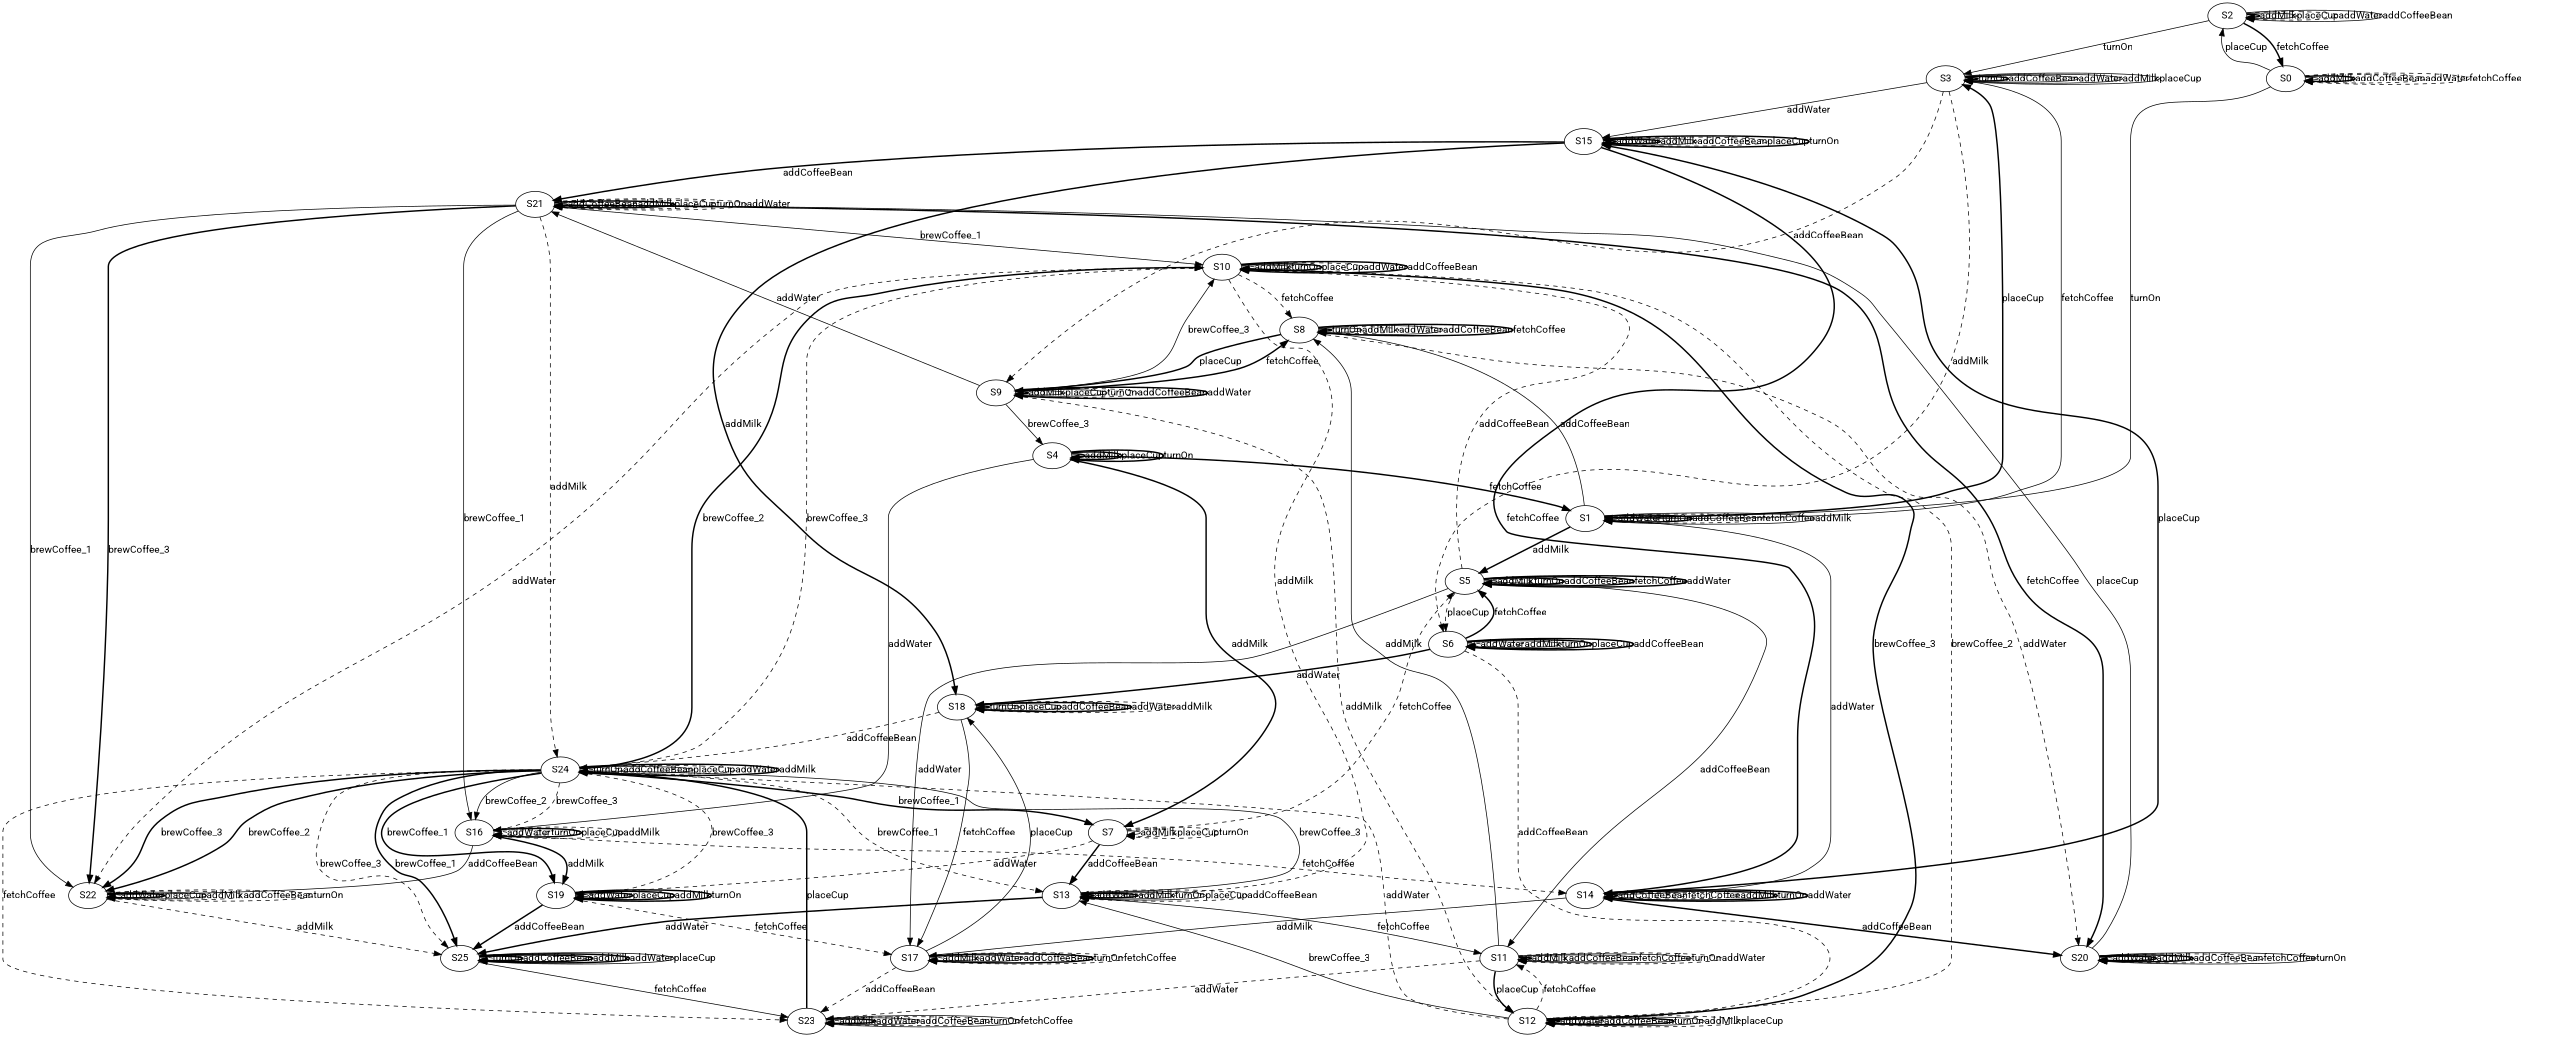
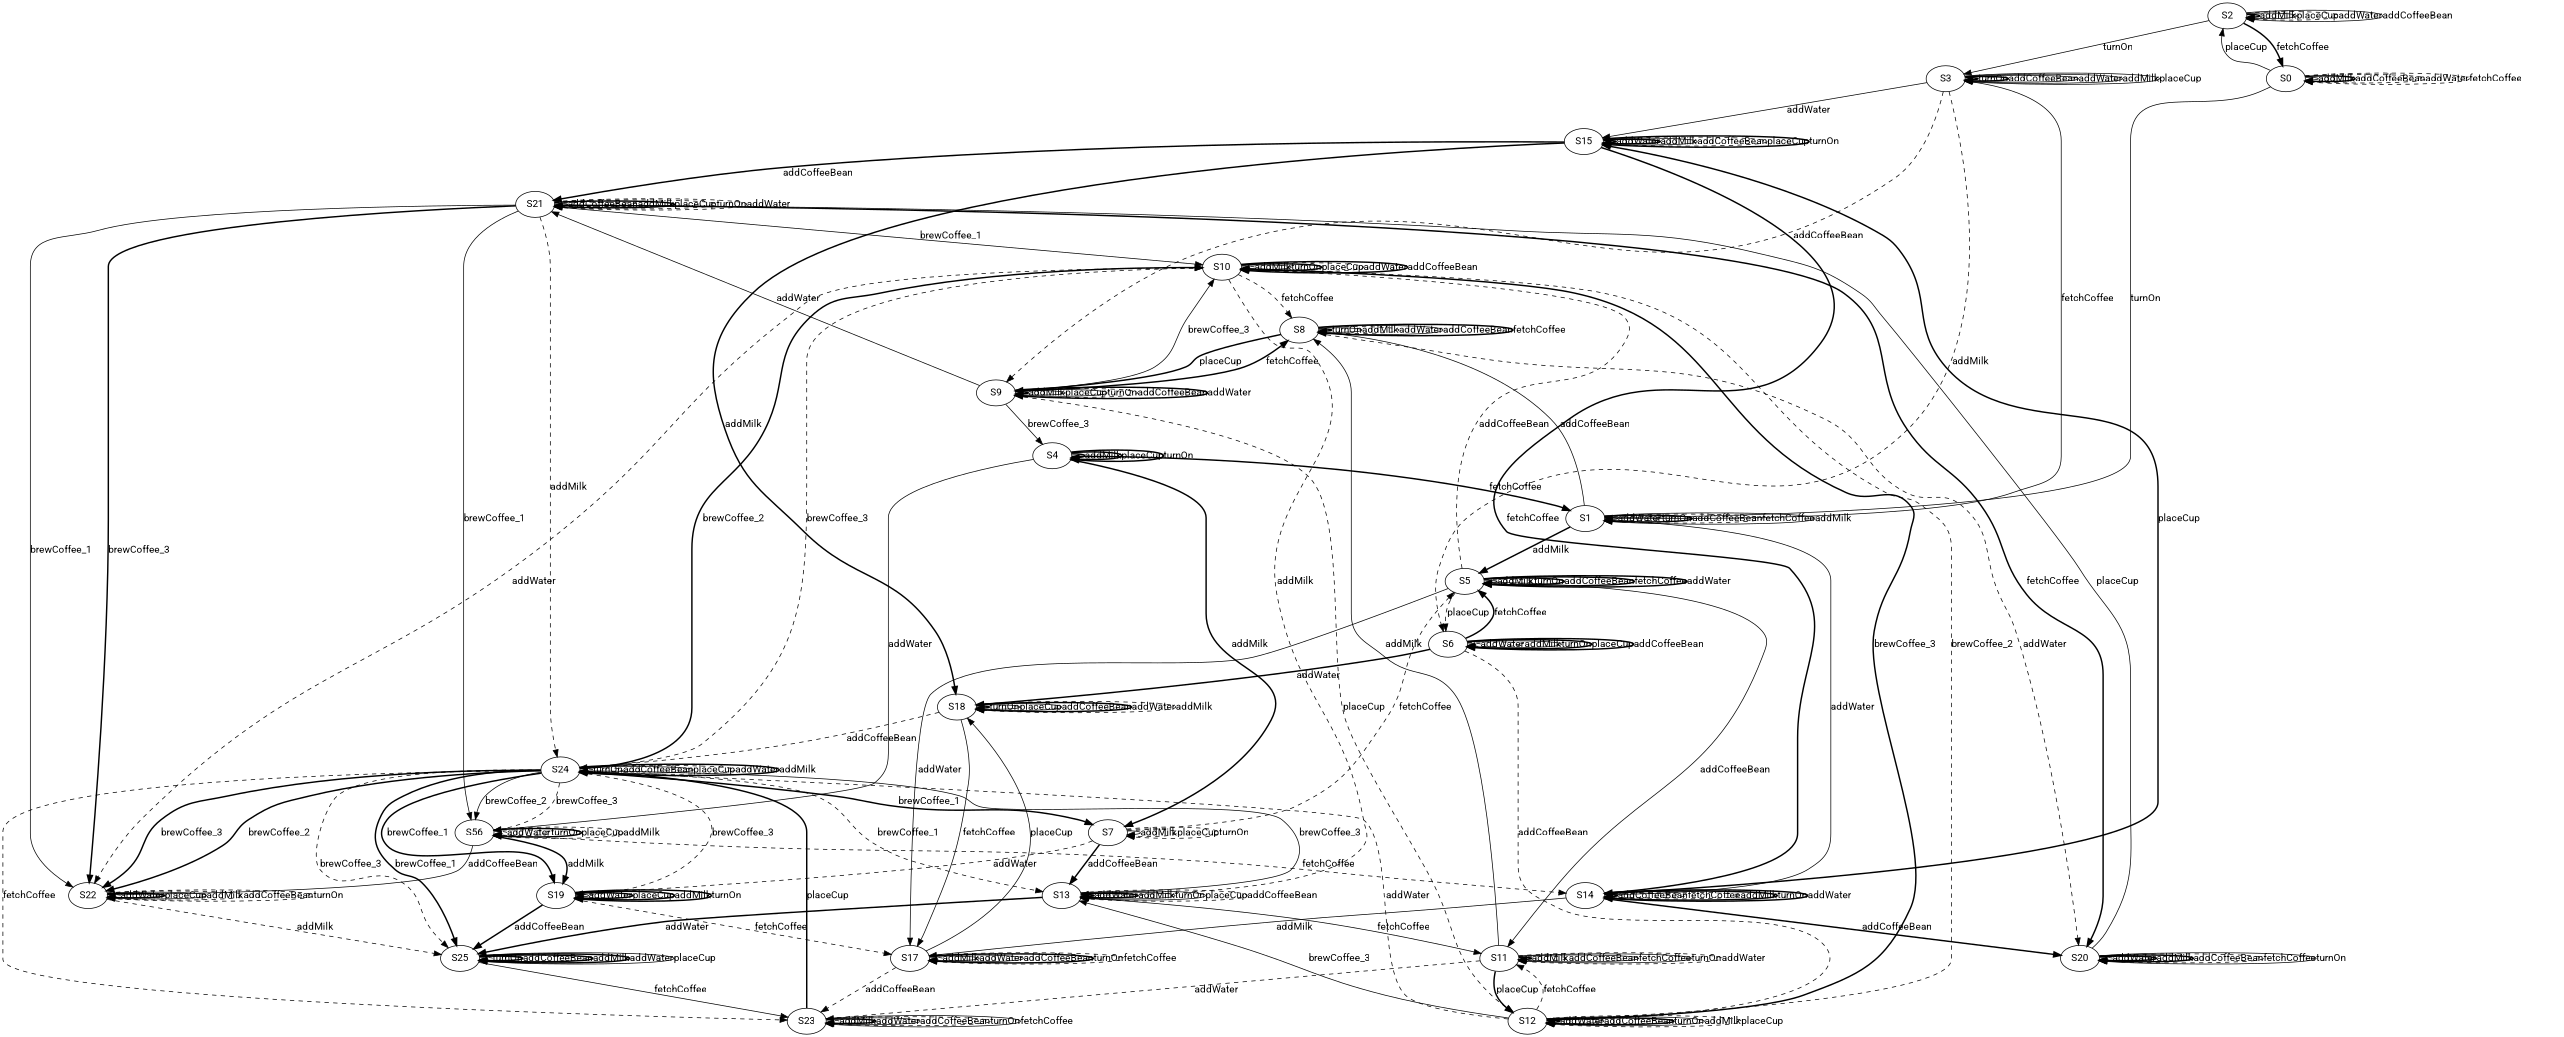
(1997, 474) -> none
(1364, 707) -> (1364, 707)
(474, 833) -> (474, 833)
